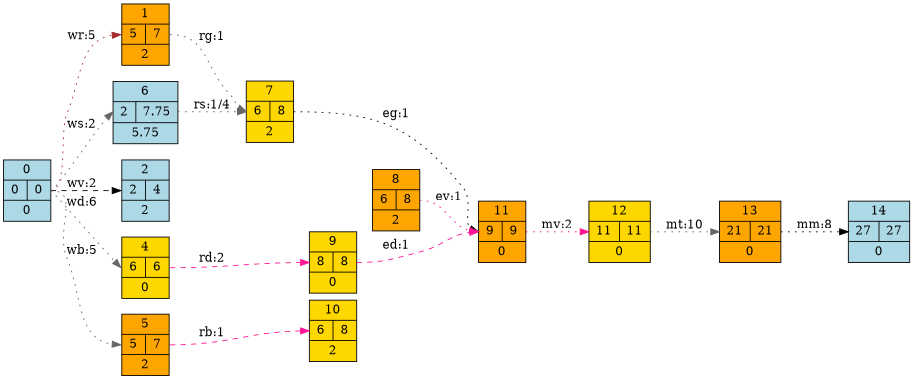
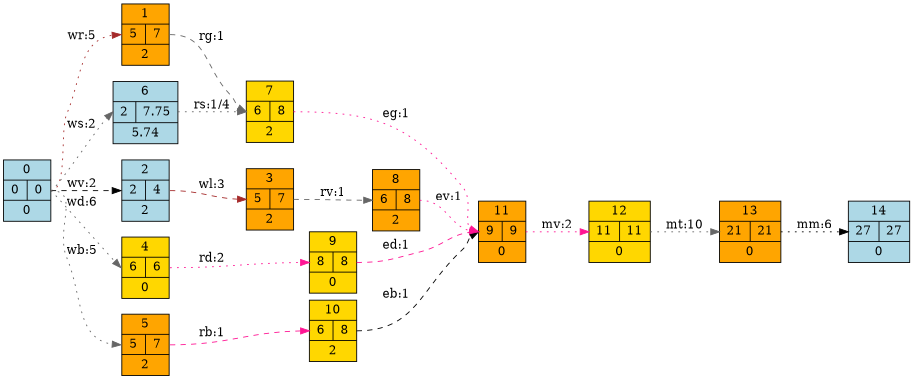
(210, 64) -> (210, 64)
(145, 133) -> (145, 133)
(408, 136) -> (408, 136)
none -> (270, 199)
(815, 225) -> (815, 225)
(235, 265) -> (235, 265)
none -> (423, 297)
